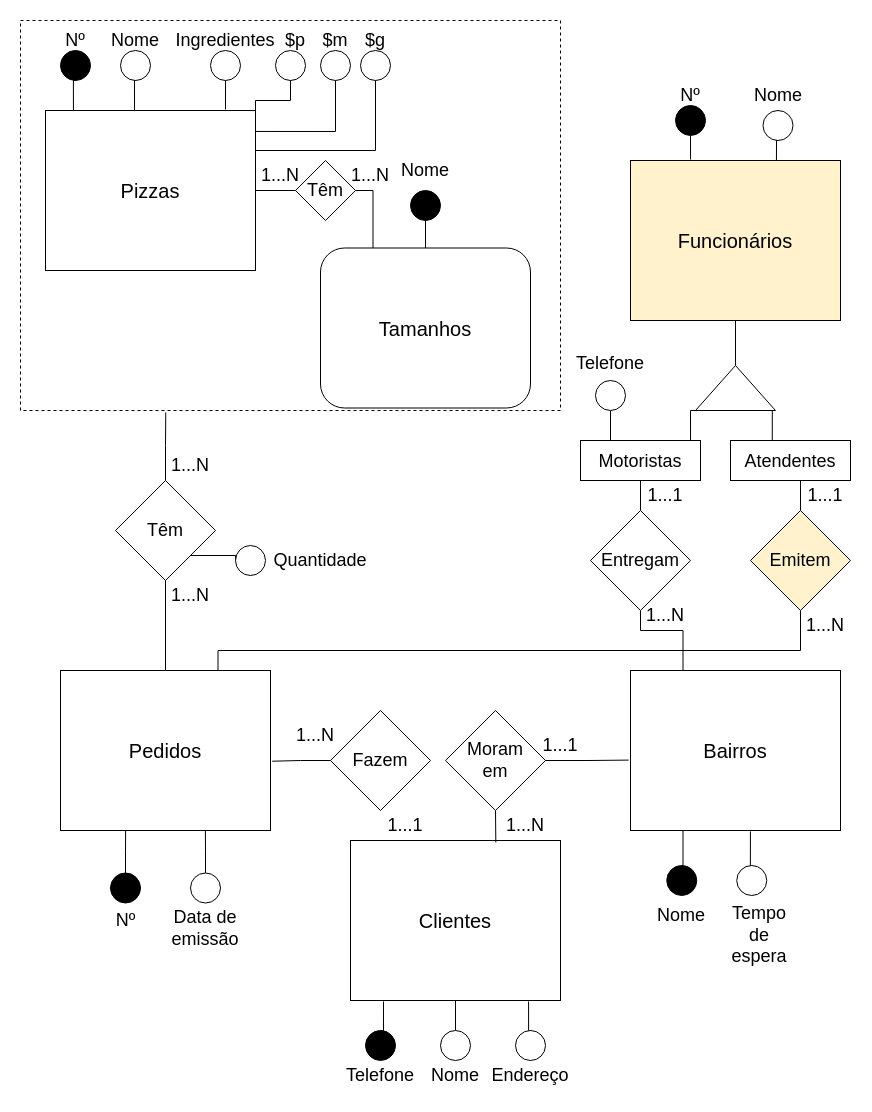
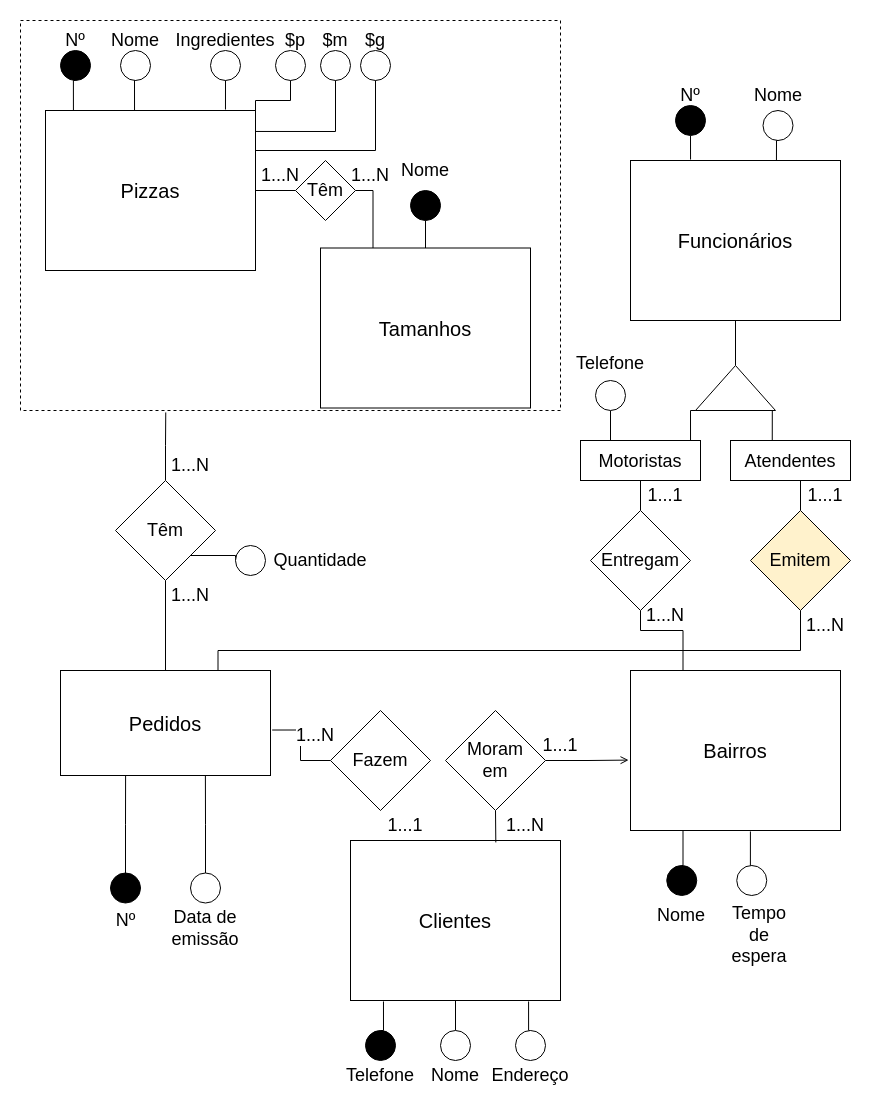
(736, 241) -> (736, 241)
(426, 328) -> (426, 328)
(166, 751) -> (166, 723)
(624, 760) -> (623, 760)
